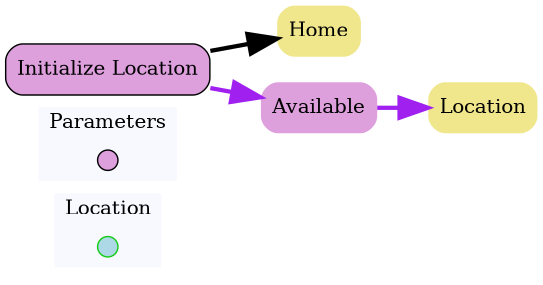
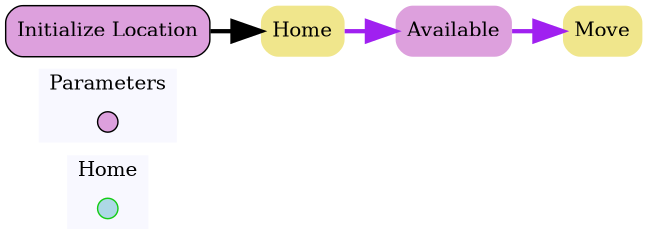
(221, 90) -> (356, 31)
(483, 108) -> (603, 31)
(108, 209) -> (108, 171)
